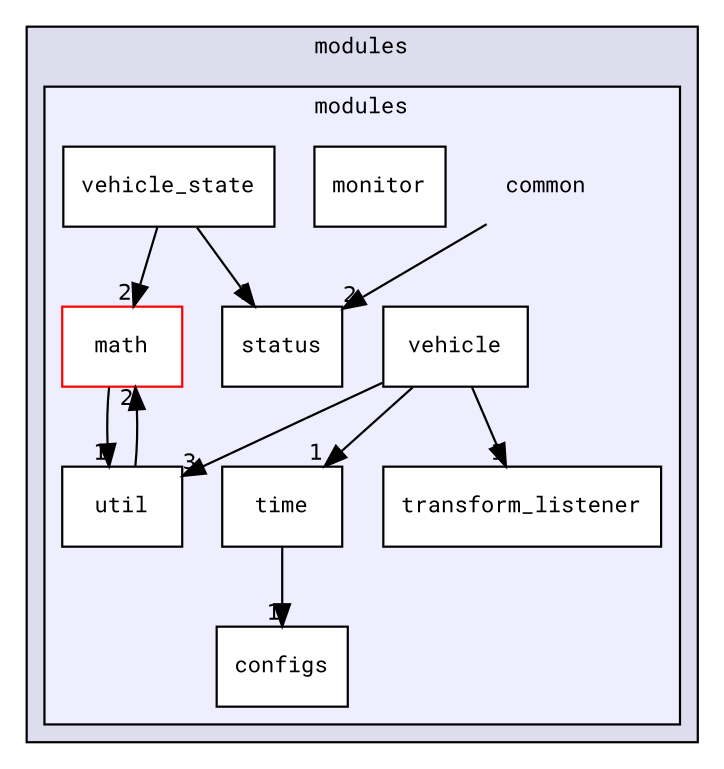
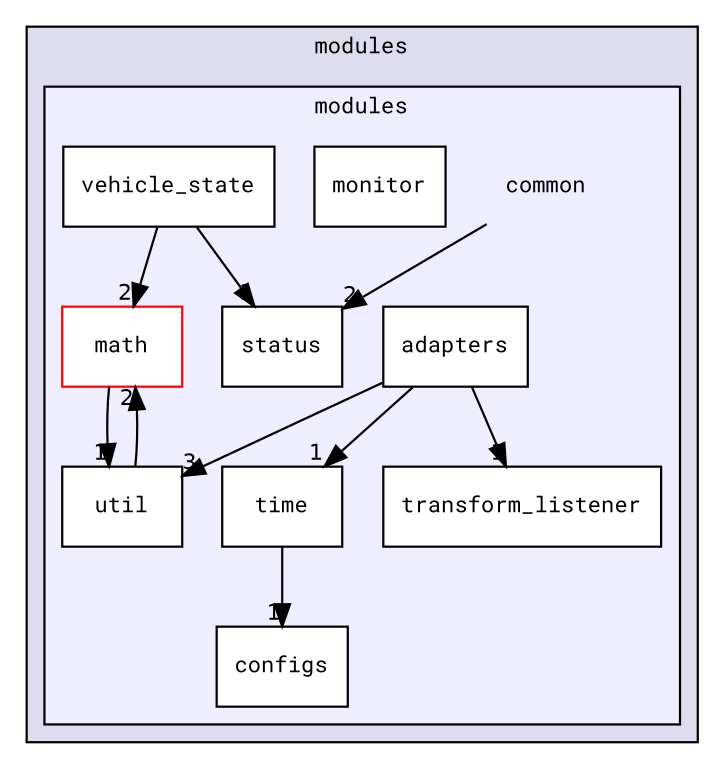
(456, 347) -> (456, 347)
